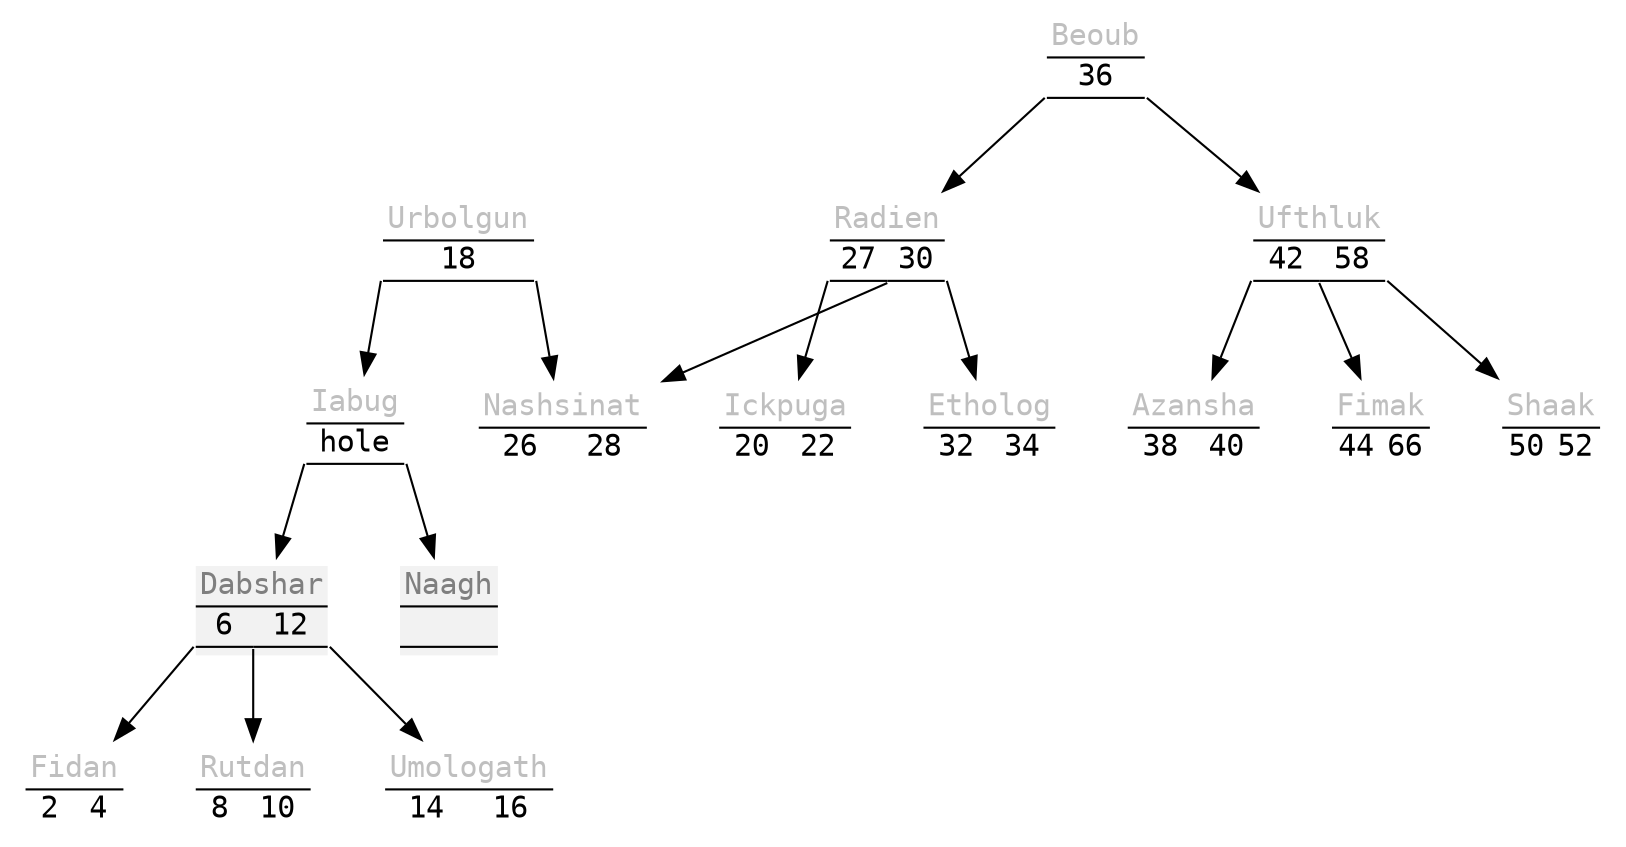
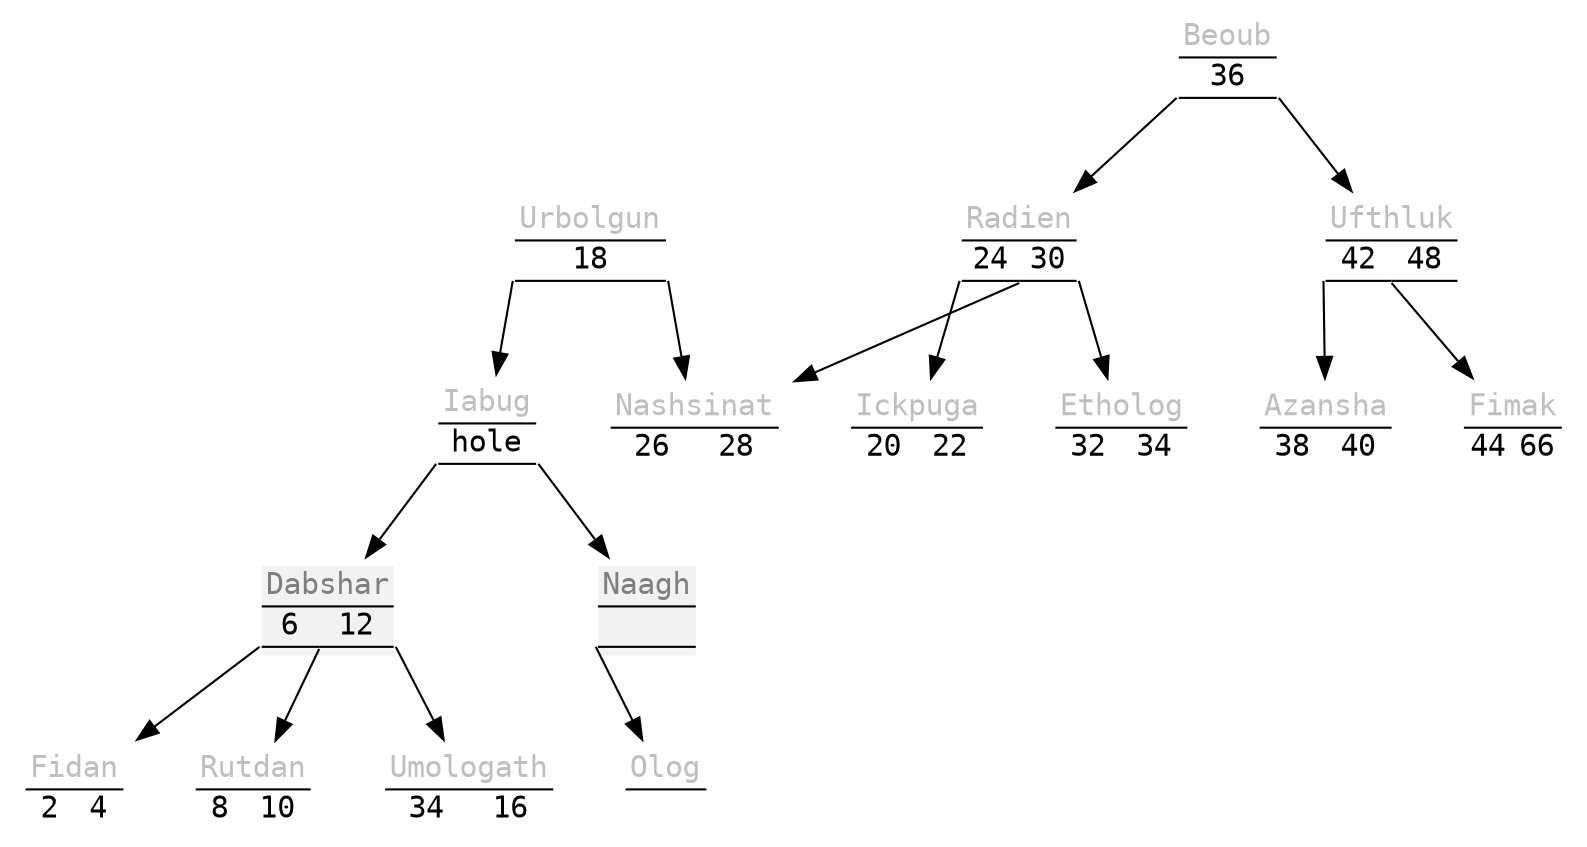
(859, 260) -> (990, 260)
(1352, 260) -> (1425, 260)
(1551, 428) -> none
none -> (666, 789)
(427, 809) -> (427, 809)
